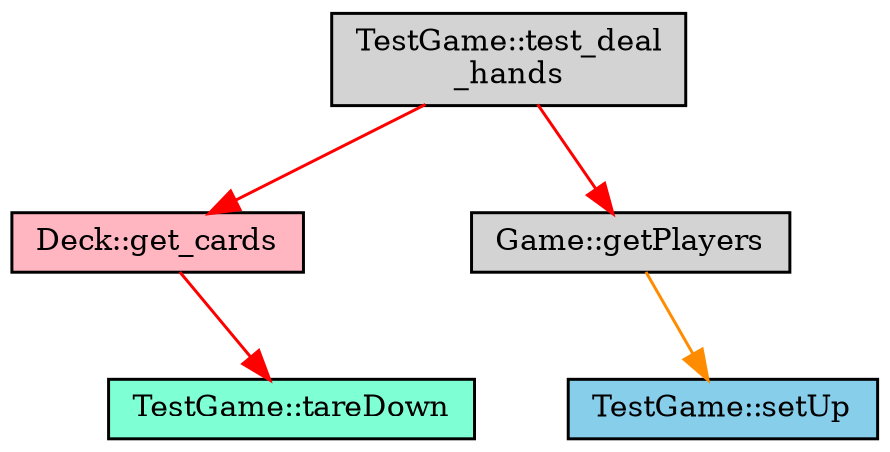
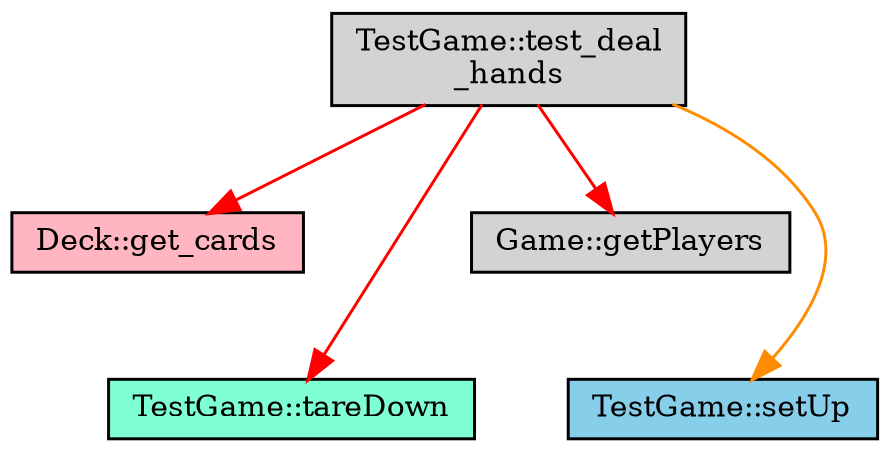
(669, 313) -> (809, 204)
(215, 314) -> (403, 230)
